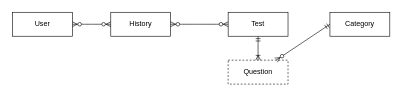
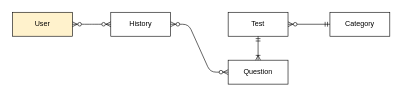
(42, 24) -> (42, 24)
(207, 24) -> (202, 55)
(303, 42) -> (309, 24)
(258, 72) -> (258, 72)
